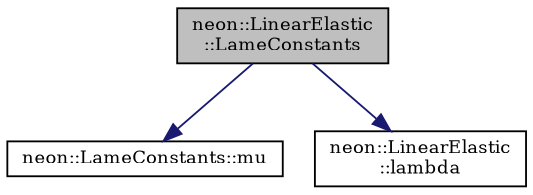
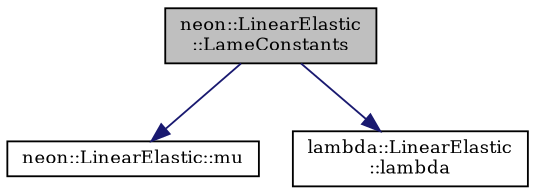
(145, 159) -> (133, 159)
(420, 159) -> (410, 159)
